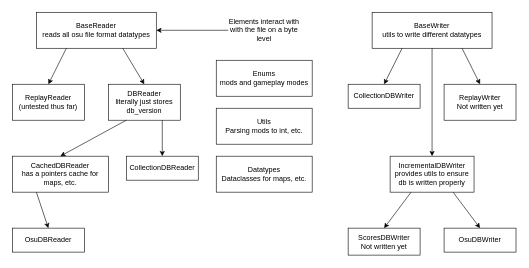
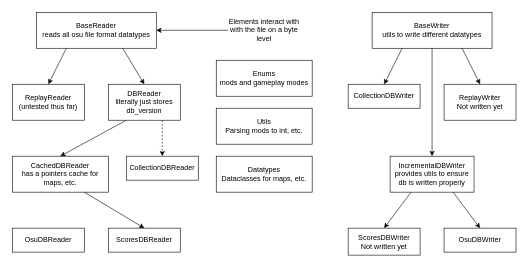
(162, 136) -> (162, 136)
(42, 208) -> none
none -> (113, 209)
none -> (144, 240)
